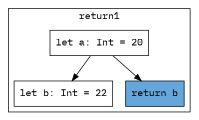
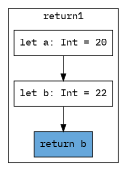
(125, 66) -> (63, 116)
